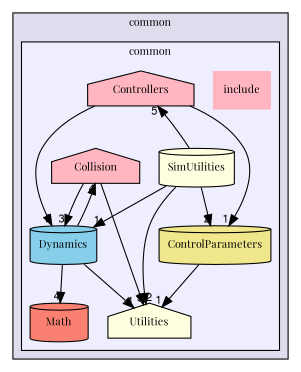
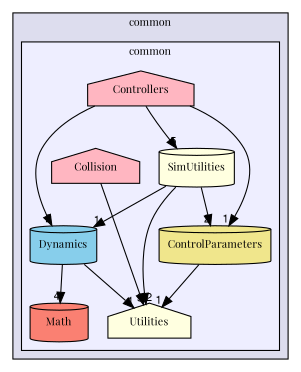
(242, 90) -> none
(178, 131) -> (157, 123)
(75, 199) -> none
(85, 210) -> none
